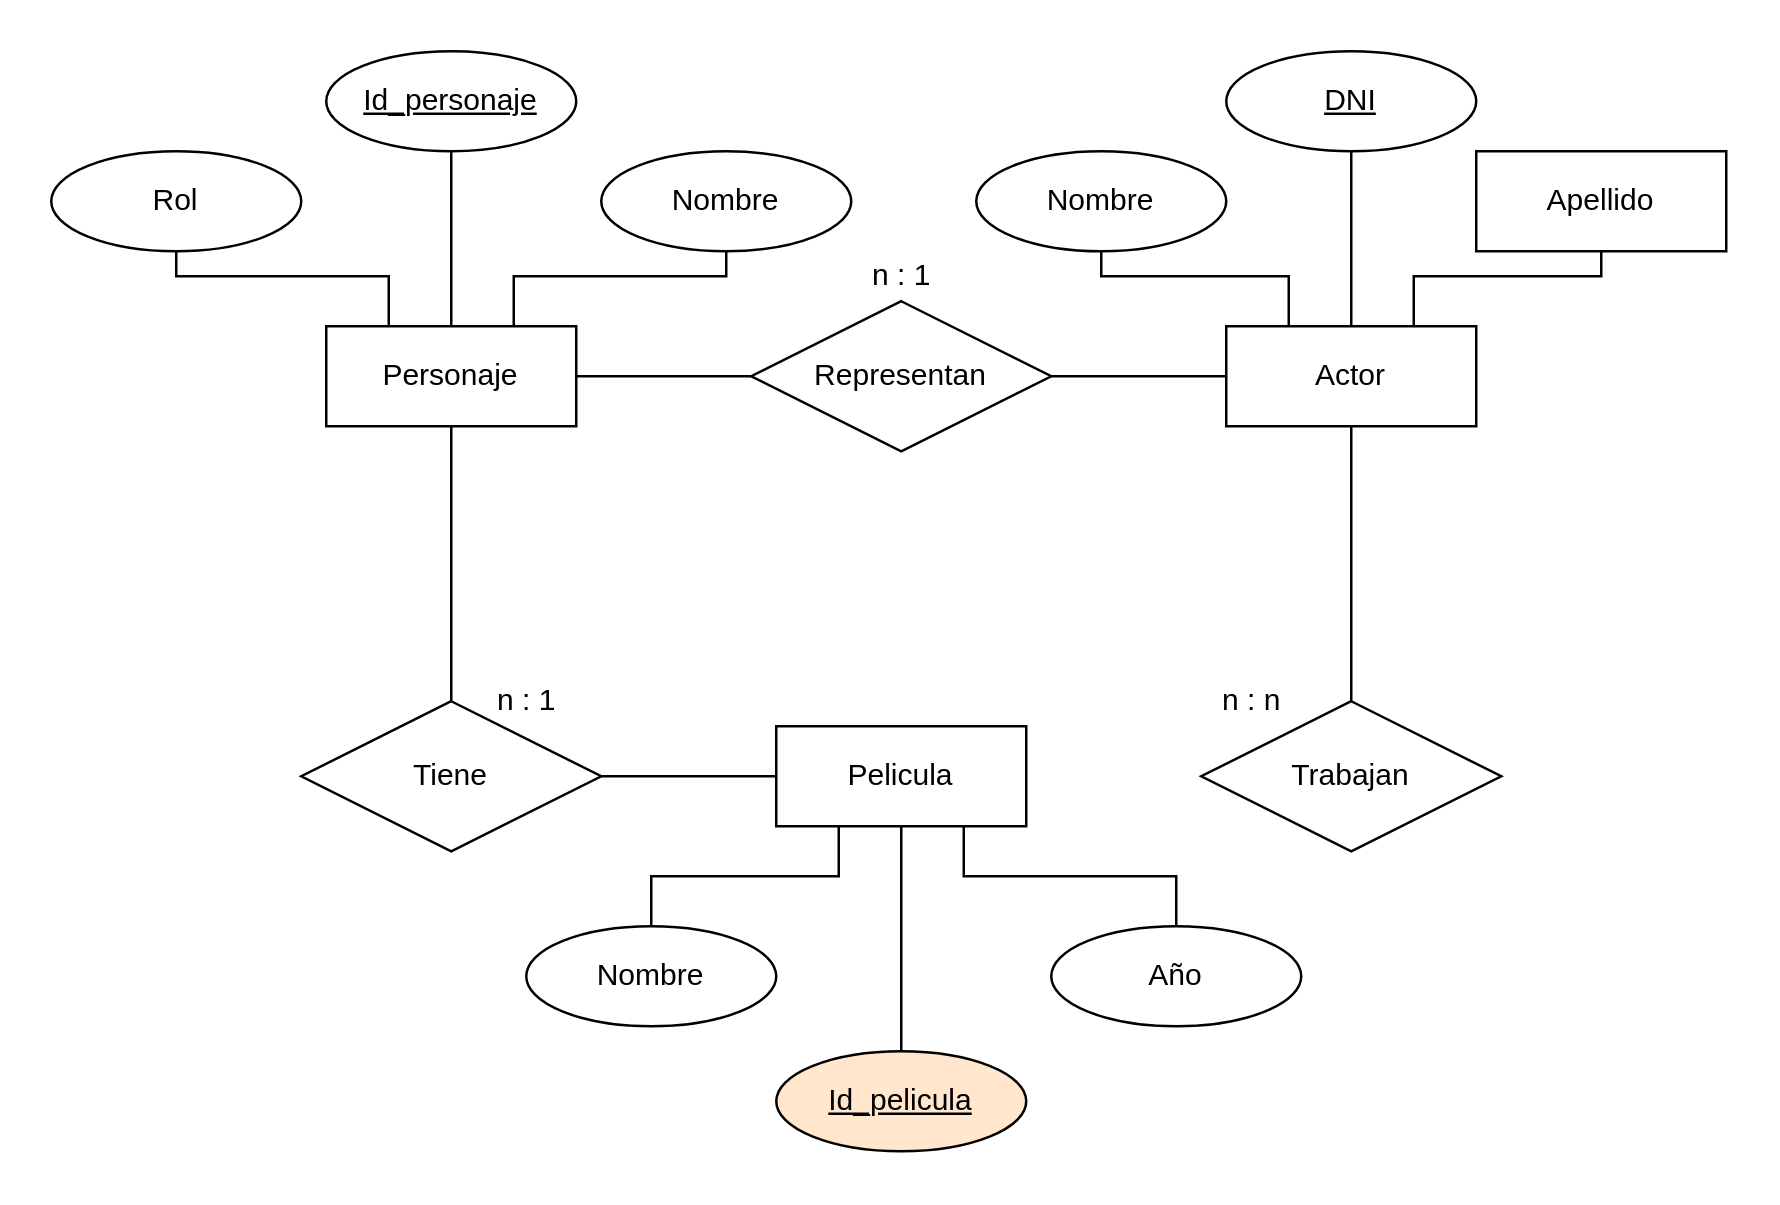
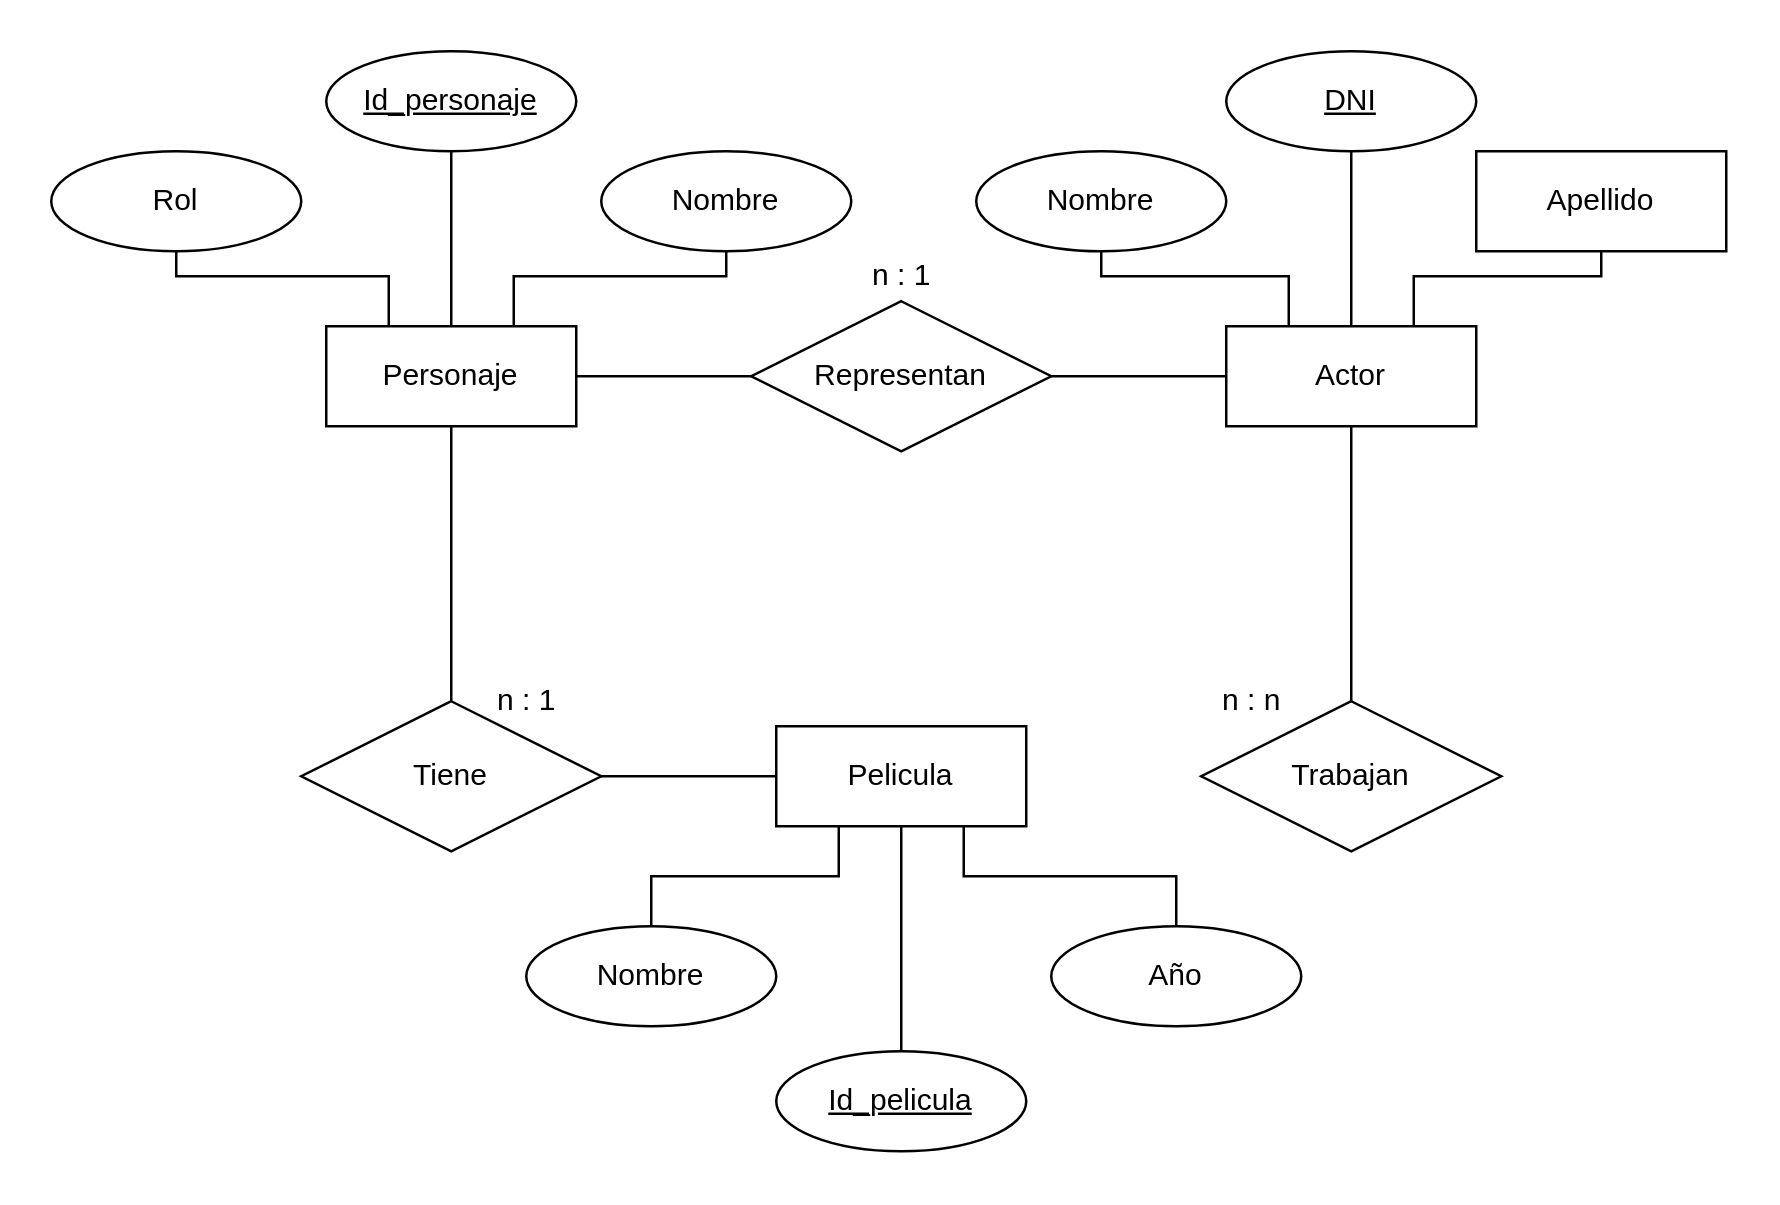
(901, 1101) -> (901, 1101)
